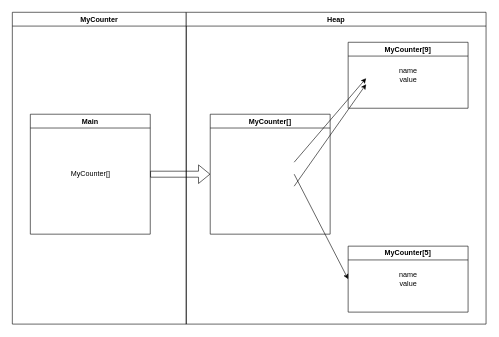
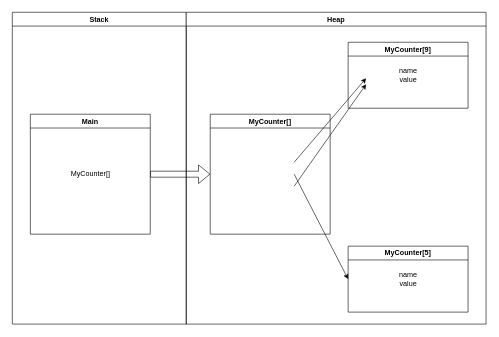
(99, 20) -> (99, 20)
